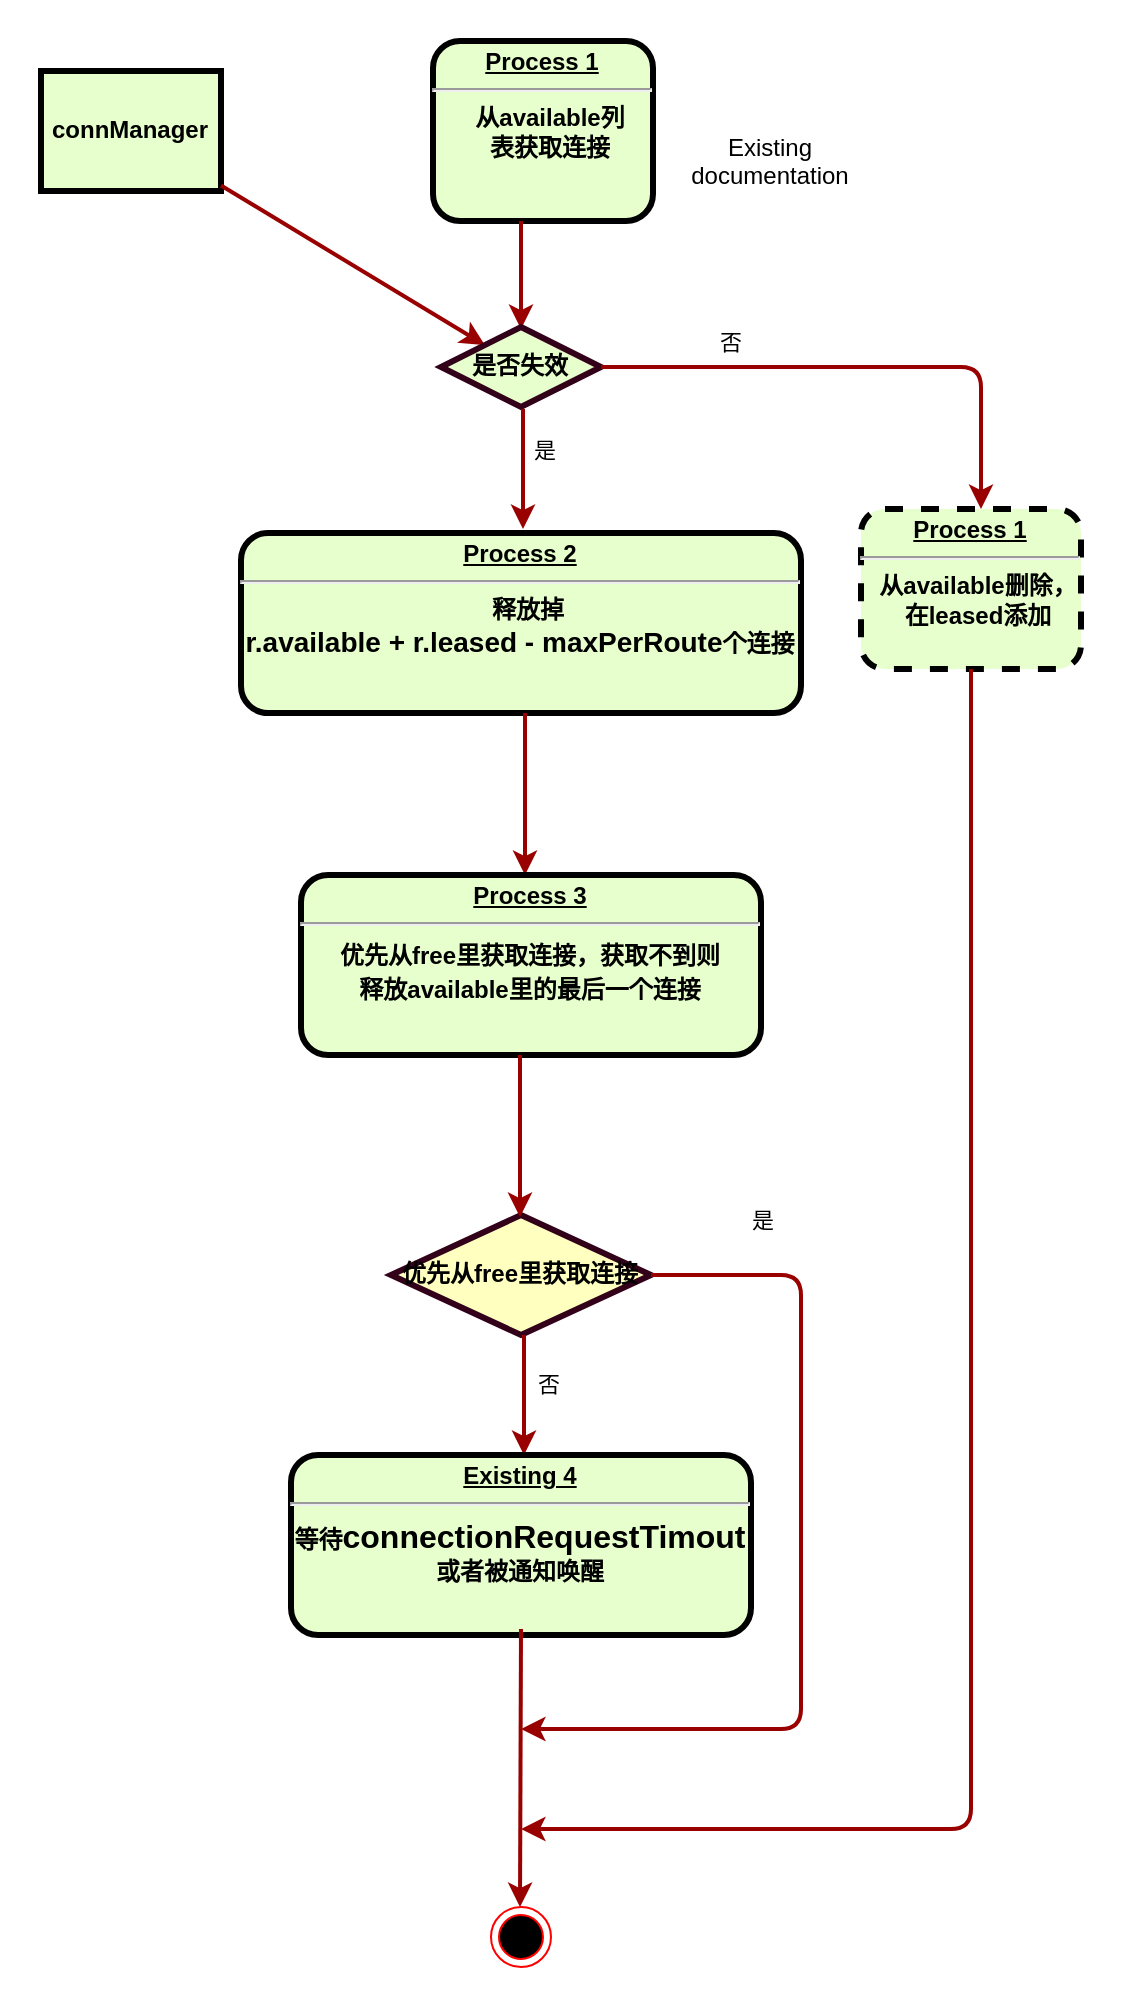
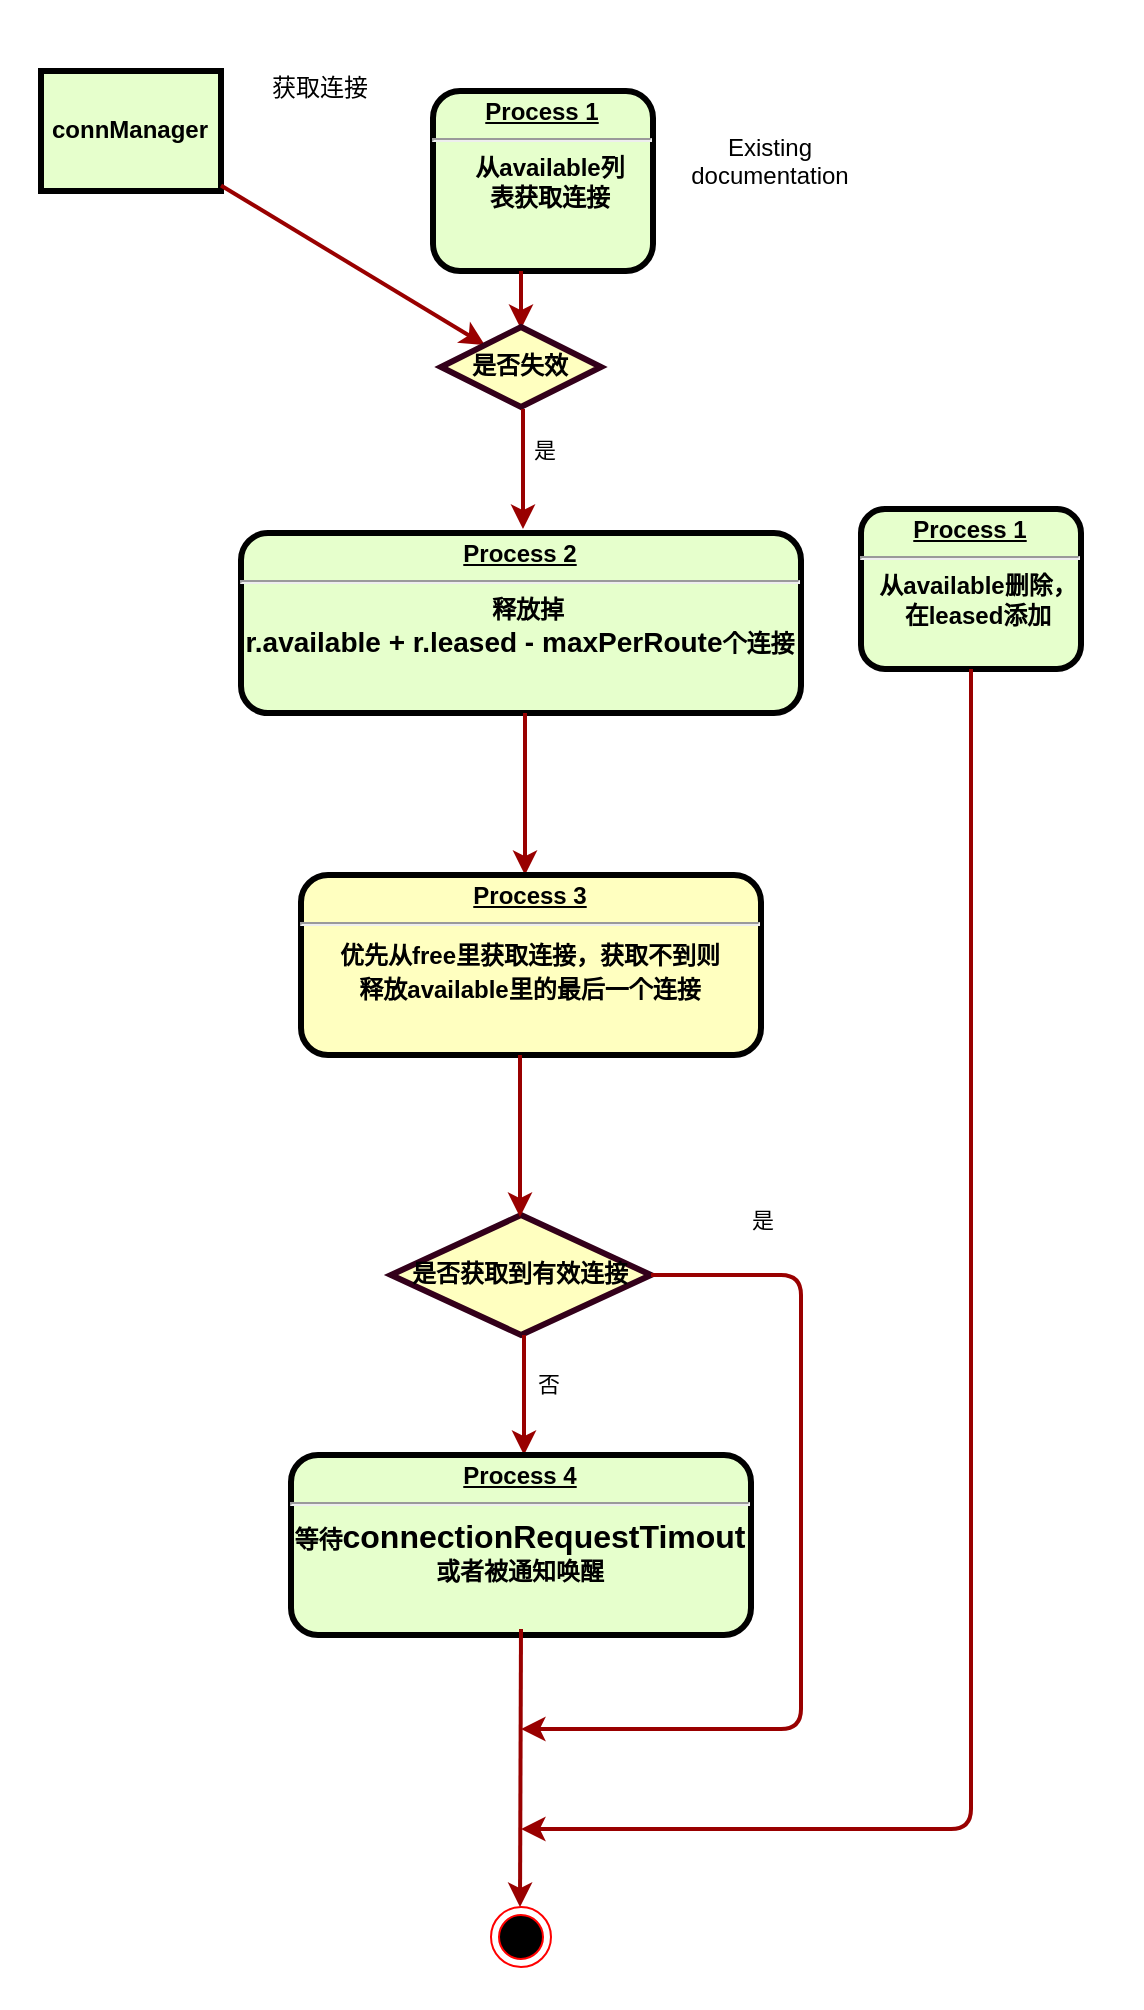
none -> (321, 91)
(543, 131) -> (543, 181)
(521, 367) -> (521, 367)
(847, 367) -> none
(971, 589) -> (971, 589)
(531, 965) -> (531, 965)
(521, 1275) -> (521, 1275)
(521, 1455) -> (521, 1455)
